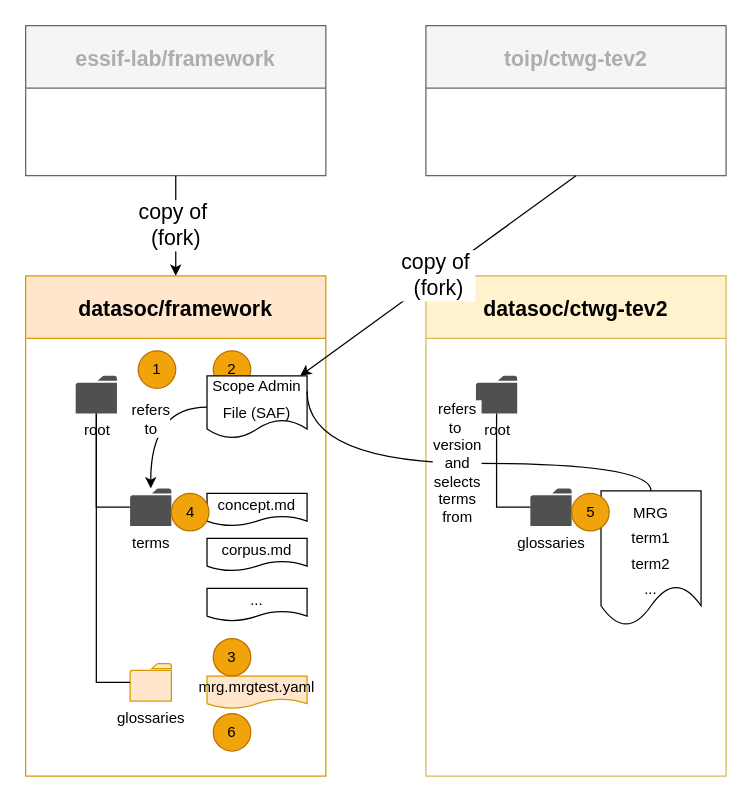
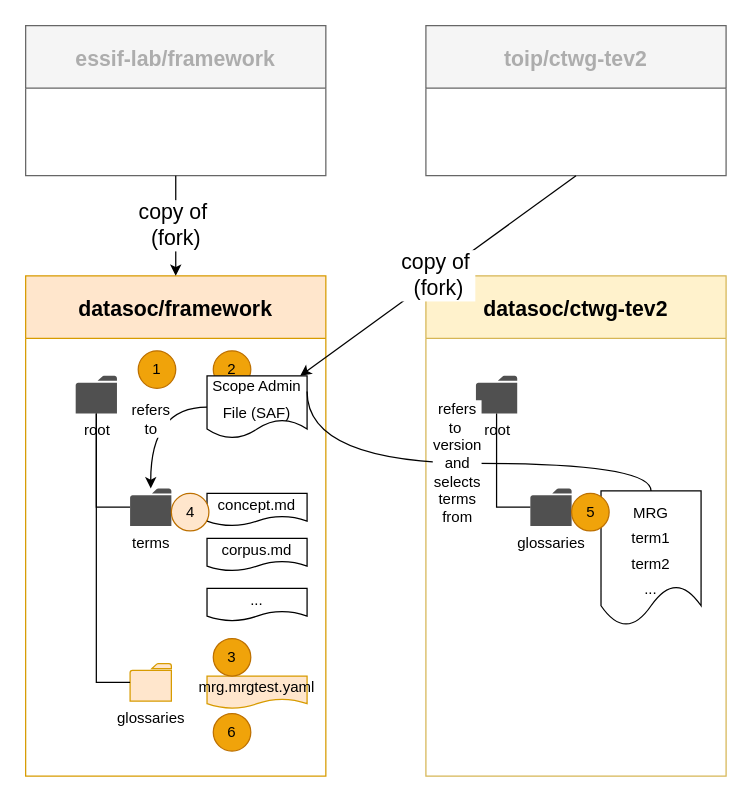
(190, 512) -> (190, 512)
